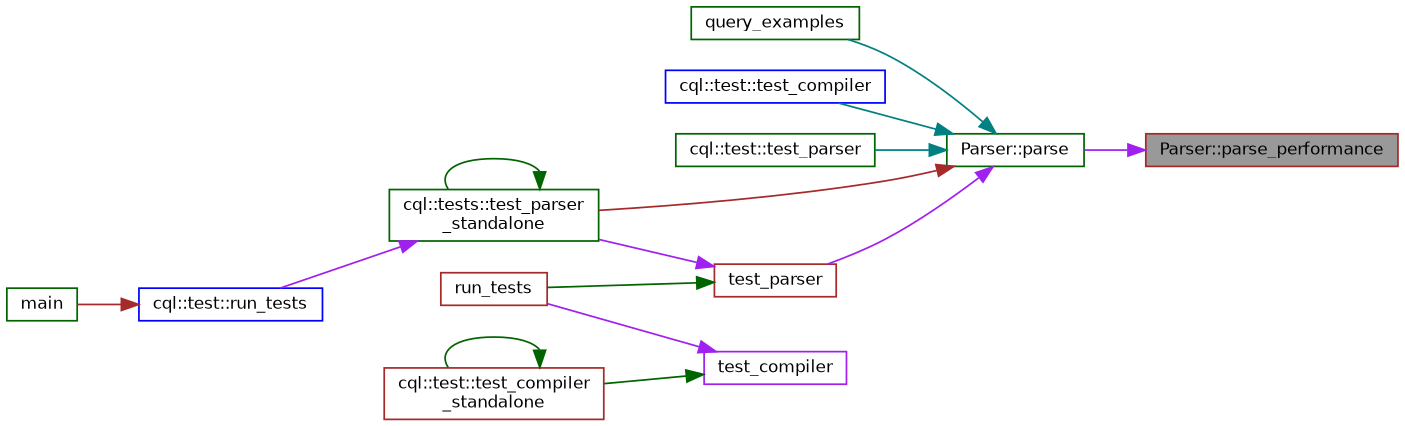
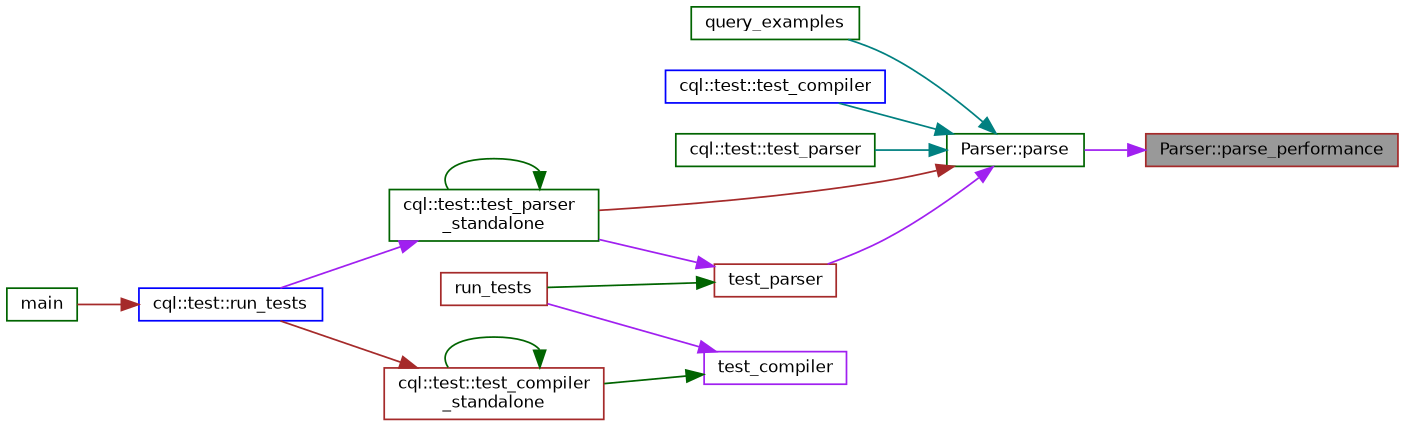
(494, 215) -> (494, 215)
none -> (341, 342)
